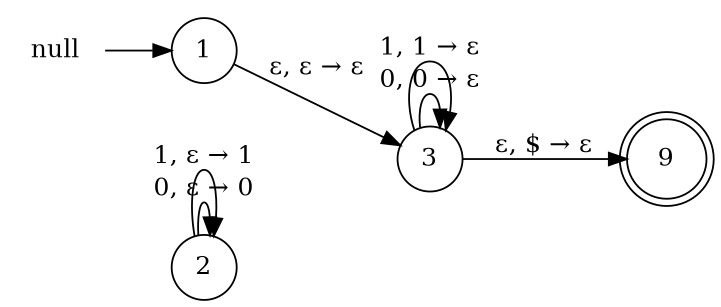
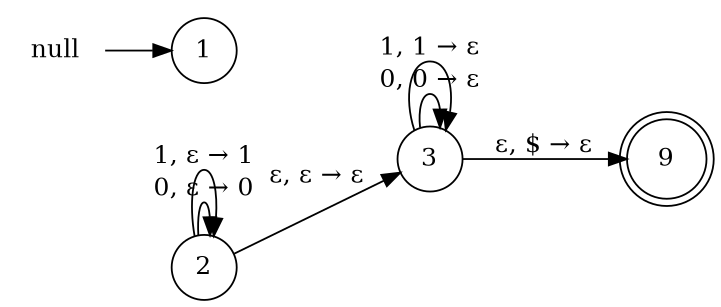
(309, 101) -> (309, 217)
